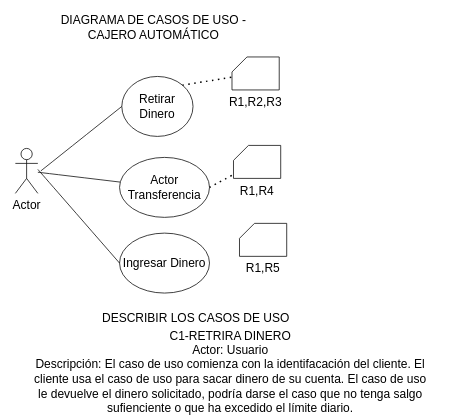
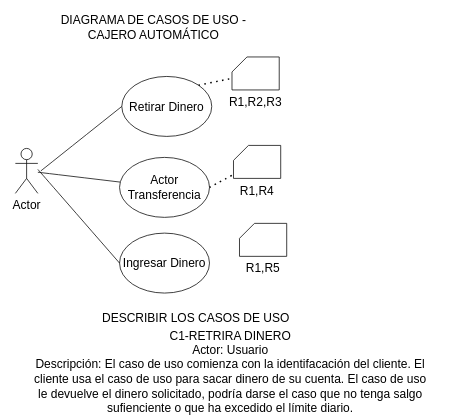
(158, 106) -> (167, 106)
